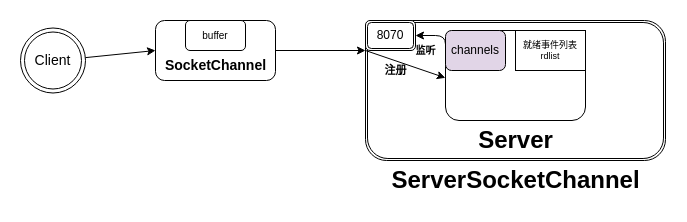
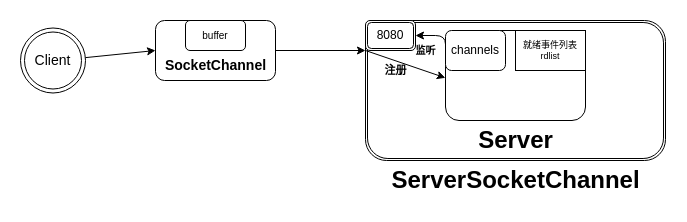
(391, 36) -> (391, 36)
(476, 51) -> (476, 51)
